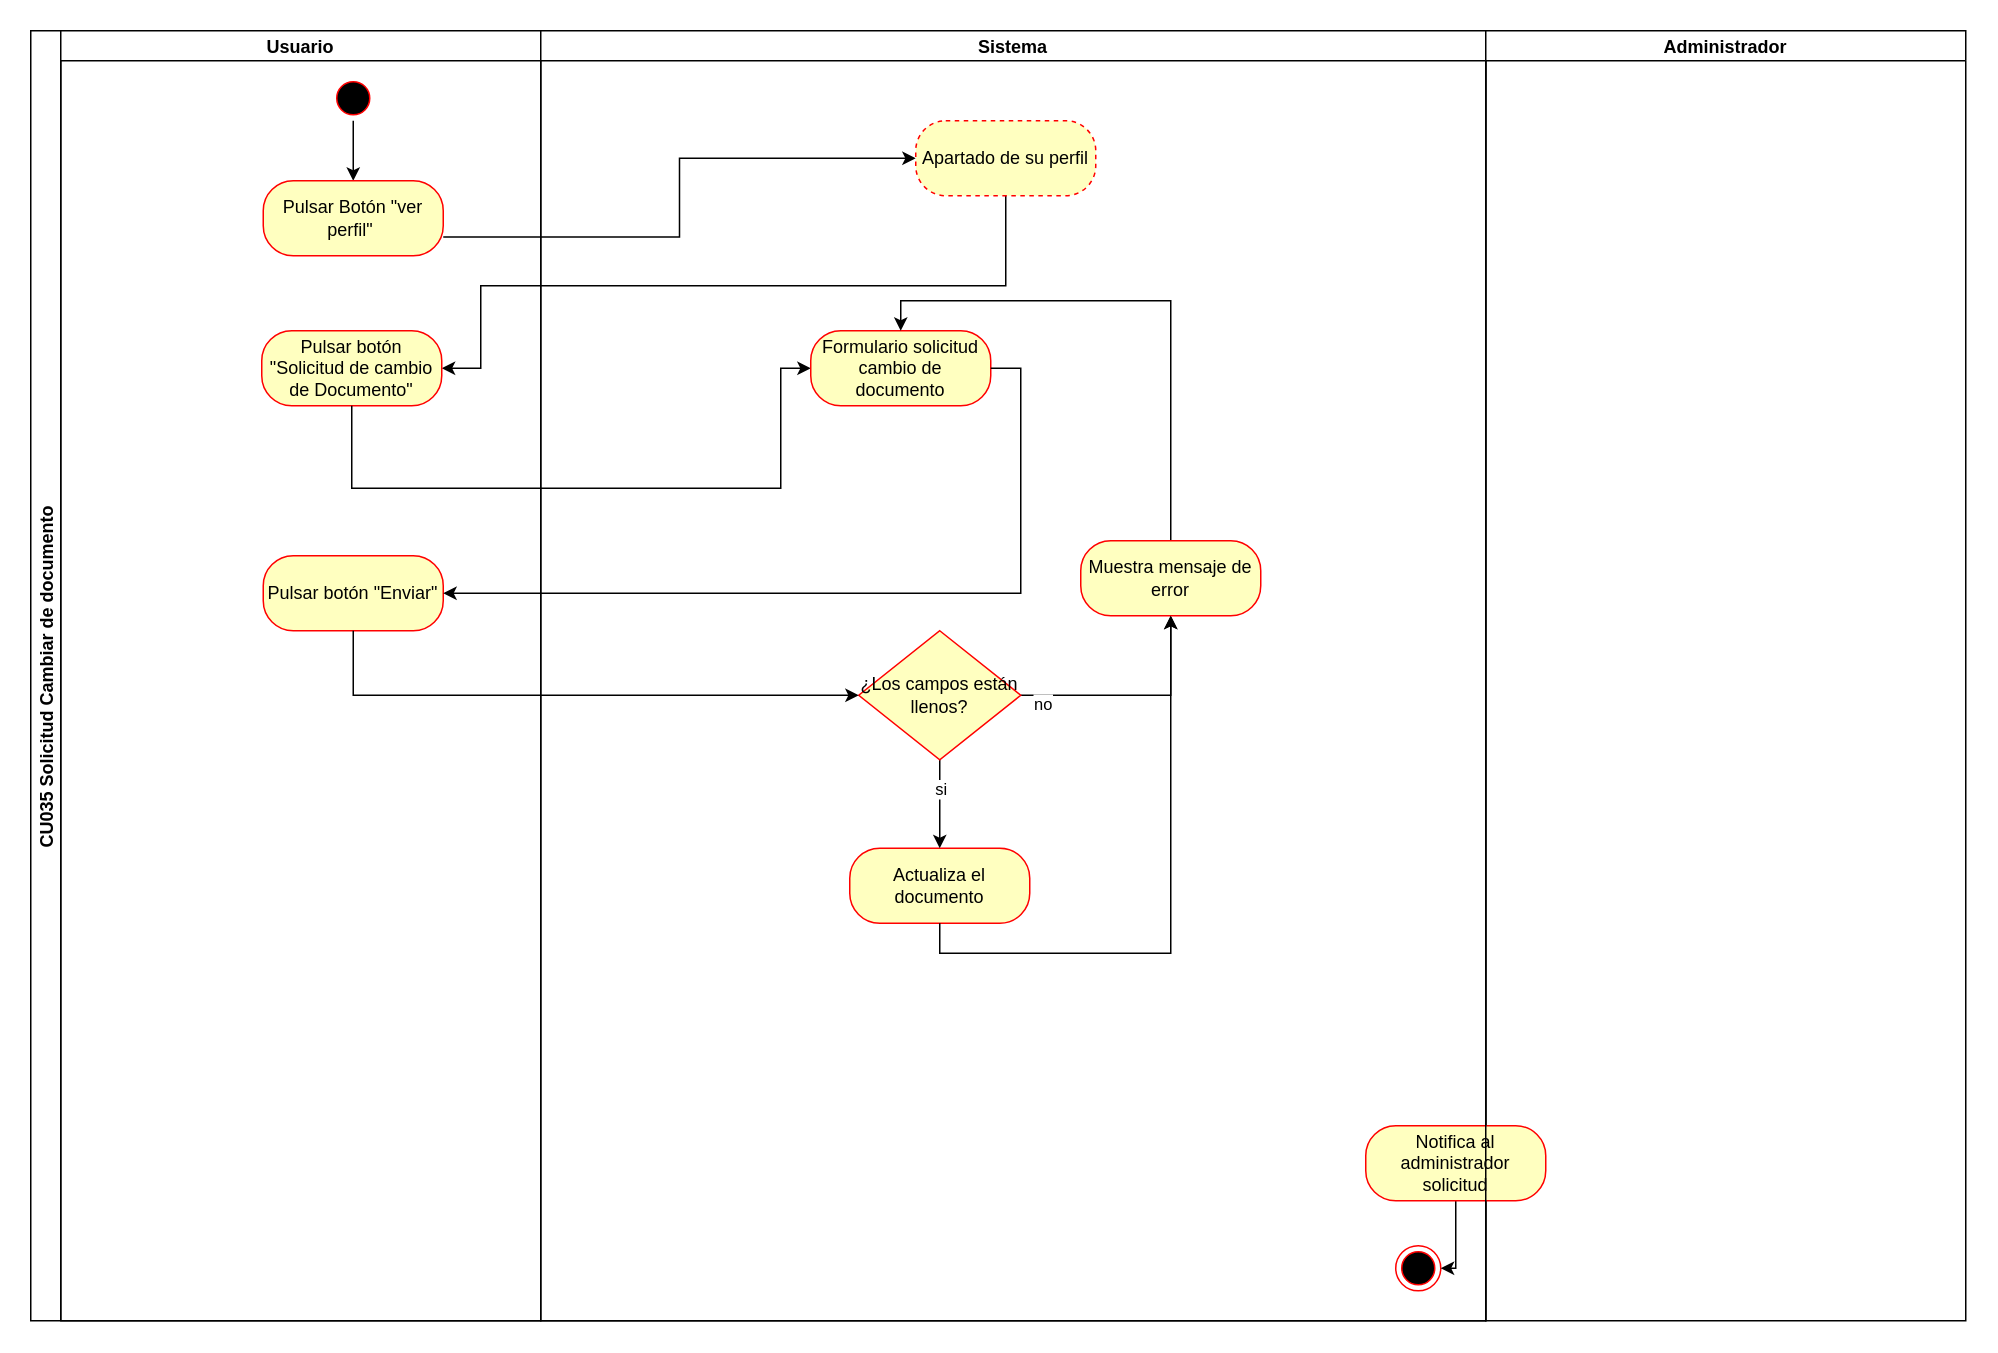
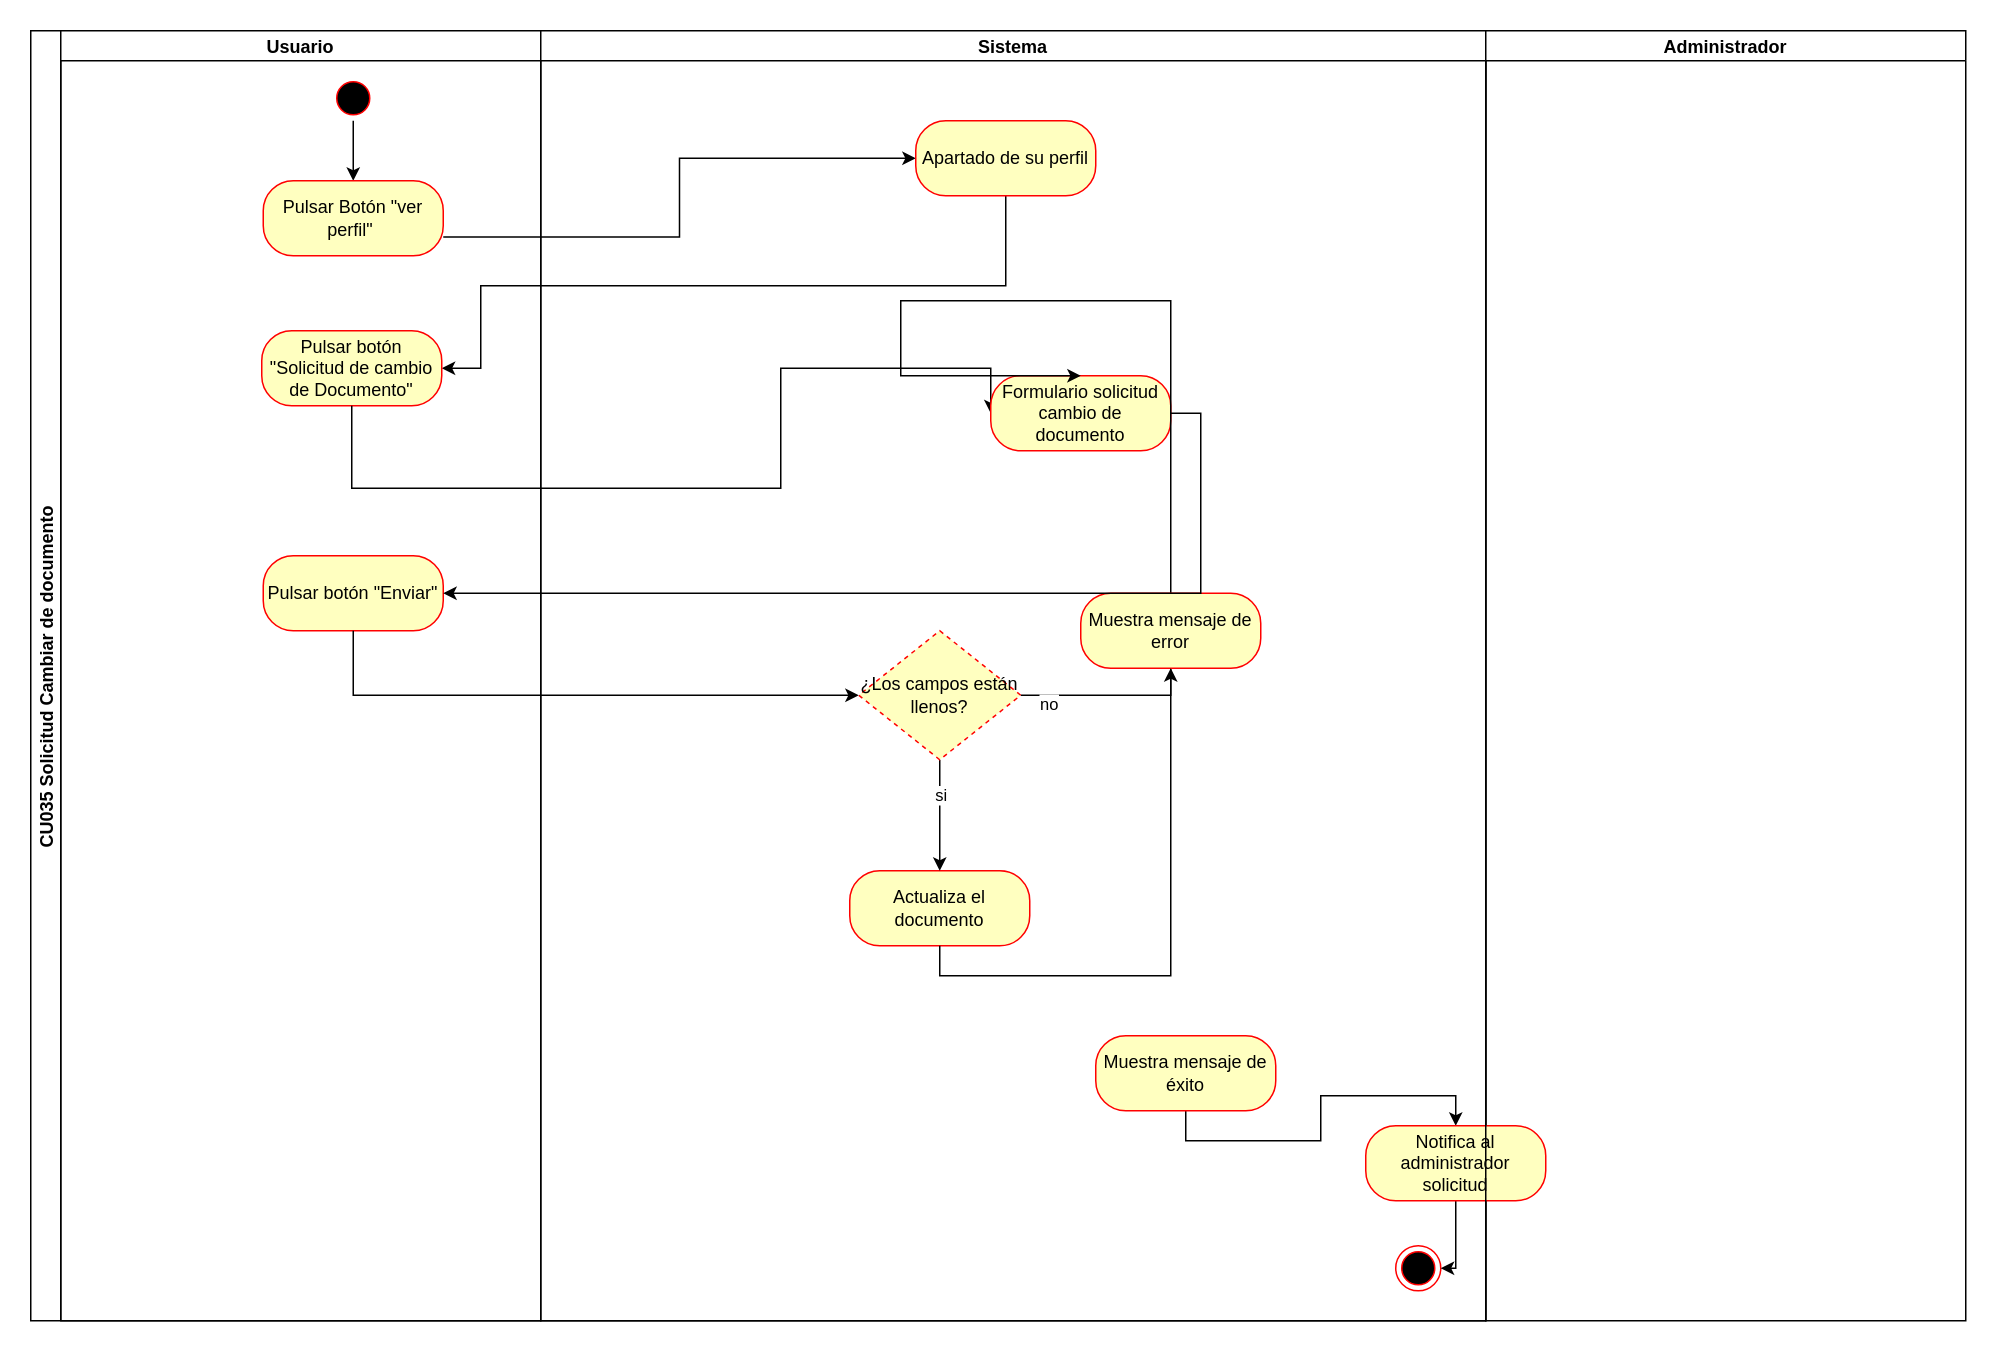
(1006, 158) -> (1006, 158)
(901, 368) -> (1081, 413)
(1171, 578) -> (1171, 631)
(940, 695) -> (940, 695)
(940, 886) -> (940, 908)
none -> (1186, 1073)
none -> (1321, 1124)
